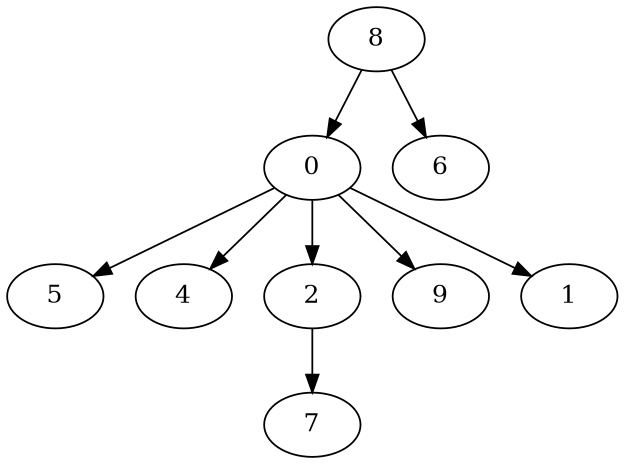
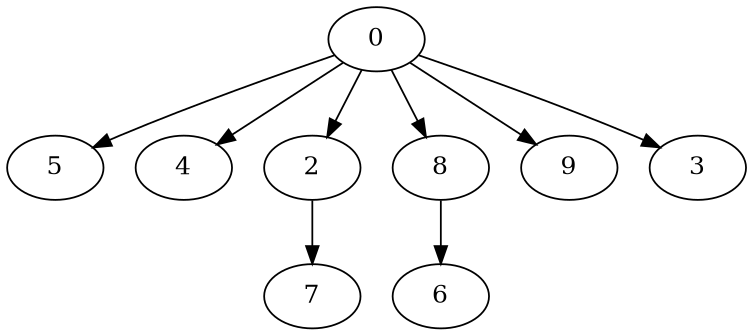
(349, 96) -> (405, 96)
(569, 296) -> (698, 168)
